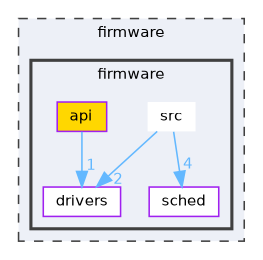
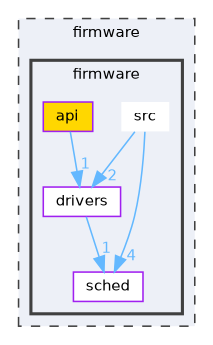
none -> (93, 237)
